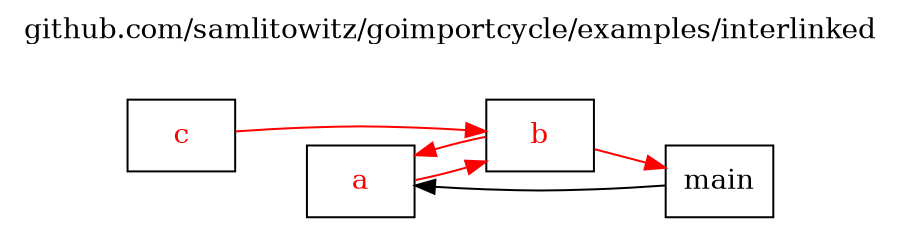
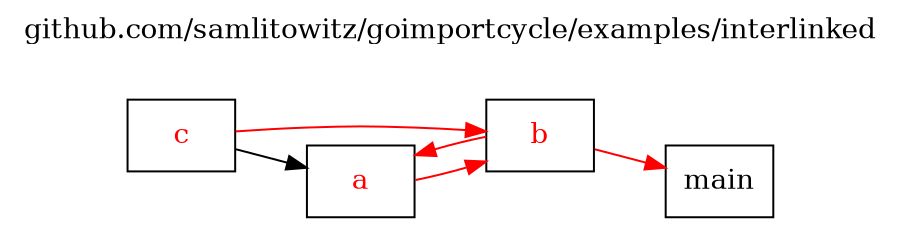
(550, 190) -> (262, 156)
